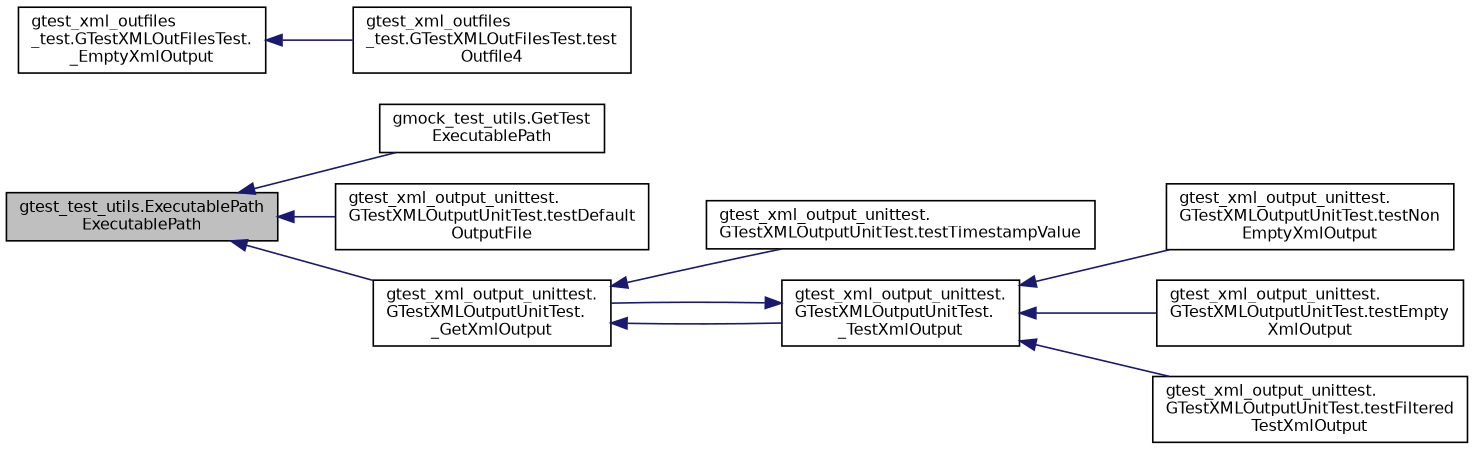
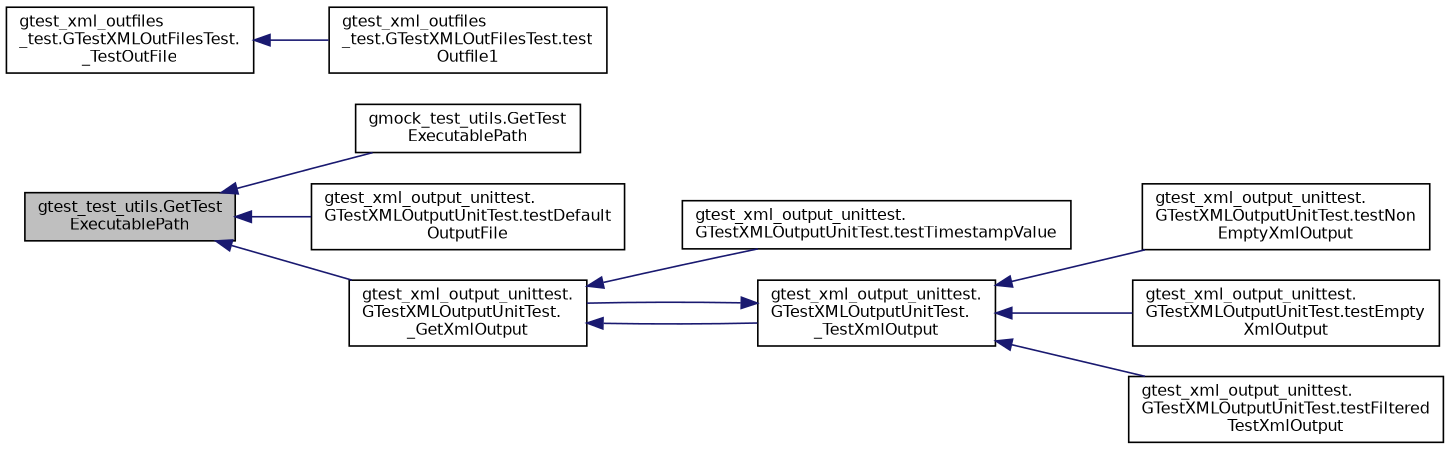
(142, 40) -> (130, 40)
(492, 40) -> (468, 40)
(142, 217) -> (130, 217)
